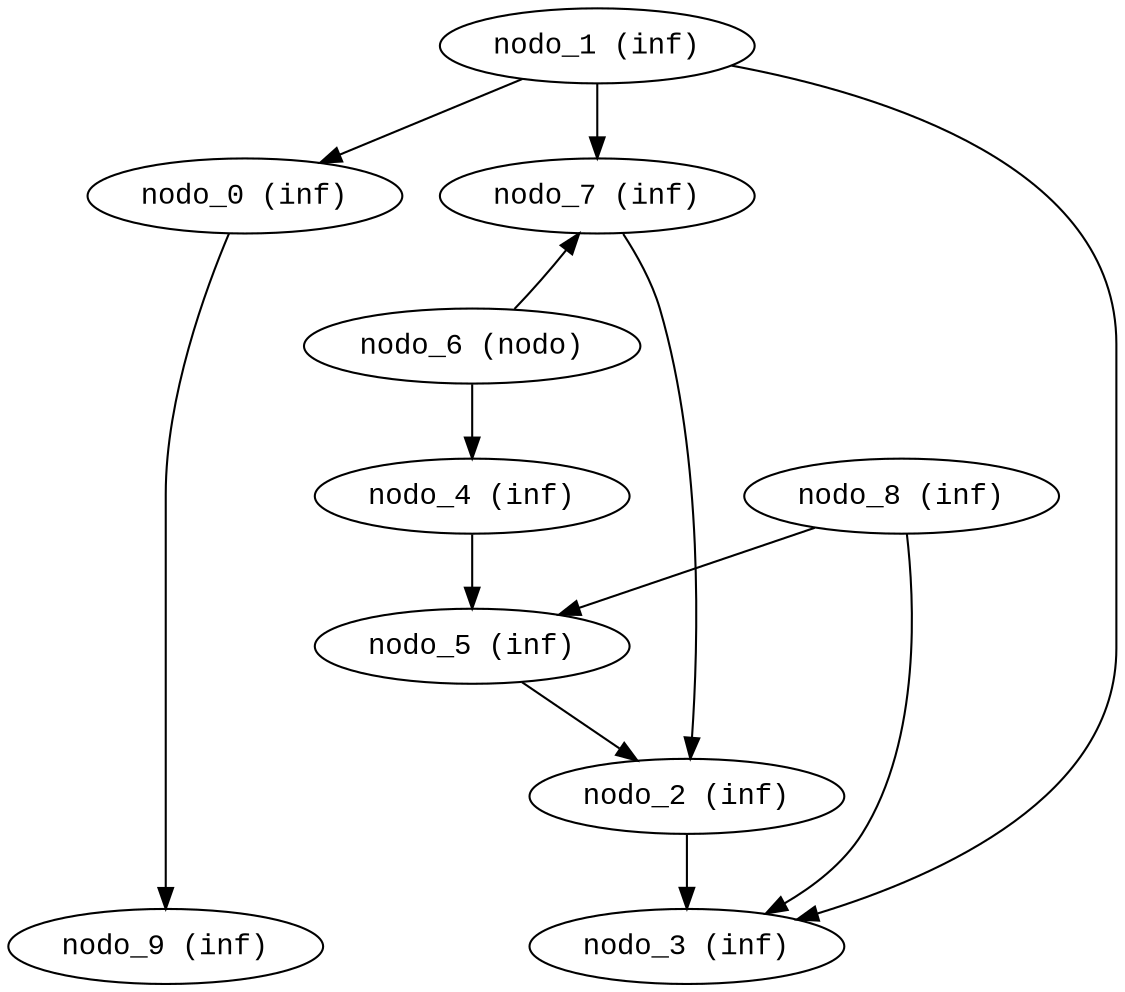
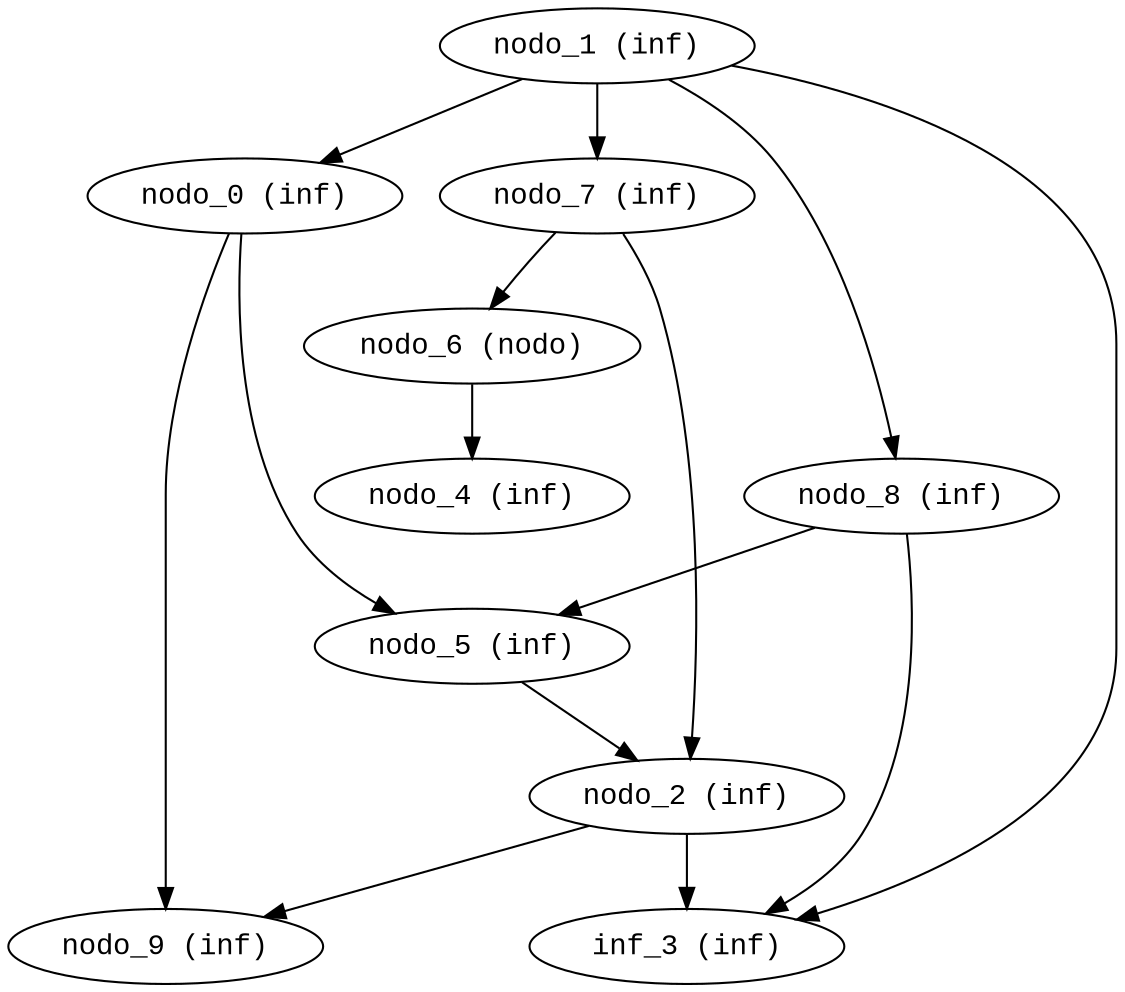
none -> (820, 232)
(541, 280) -> (529, 262)
(472, 561) -> (258, 440)
none -> (437, 869)
(687, 946) -> (687, 946)
